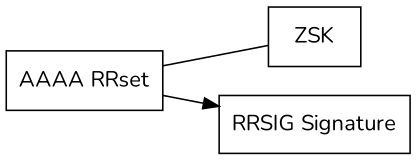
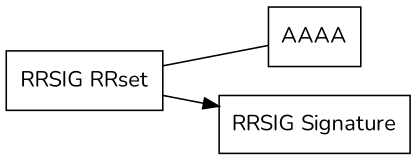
(315, 37) -> (315, 37)
(85, 81) -> (85, 81)
